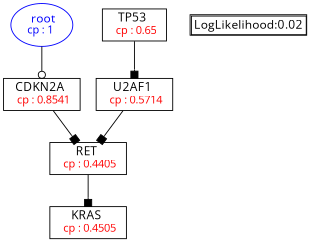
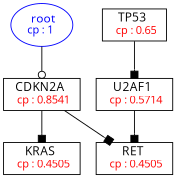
(248, 25) -> none
(90, 164) -> (136, 164)
(88, 186) -> (42, 122)
